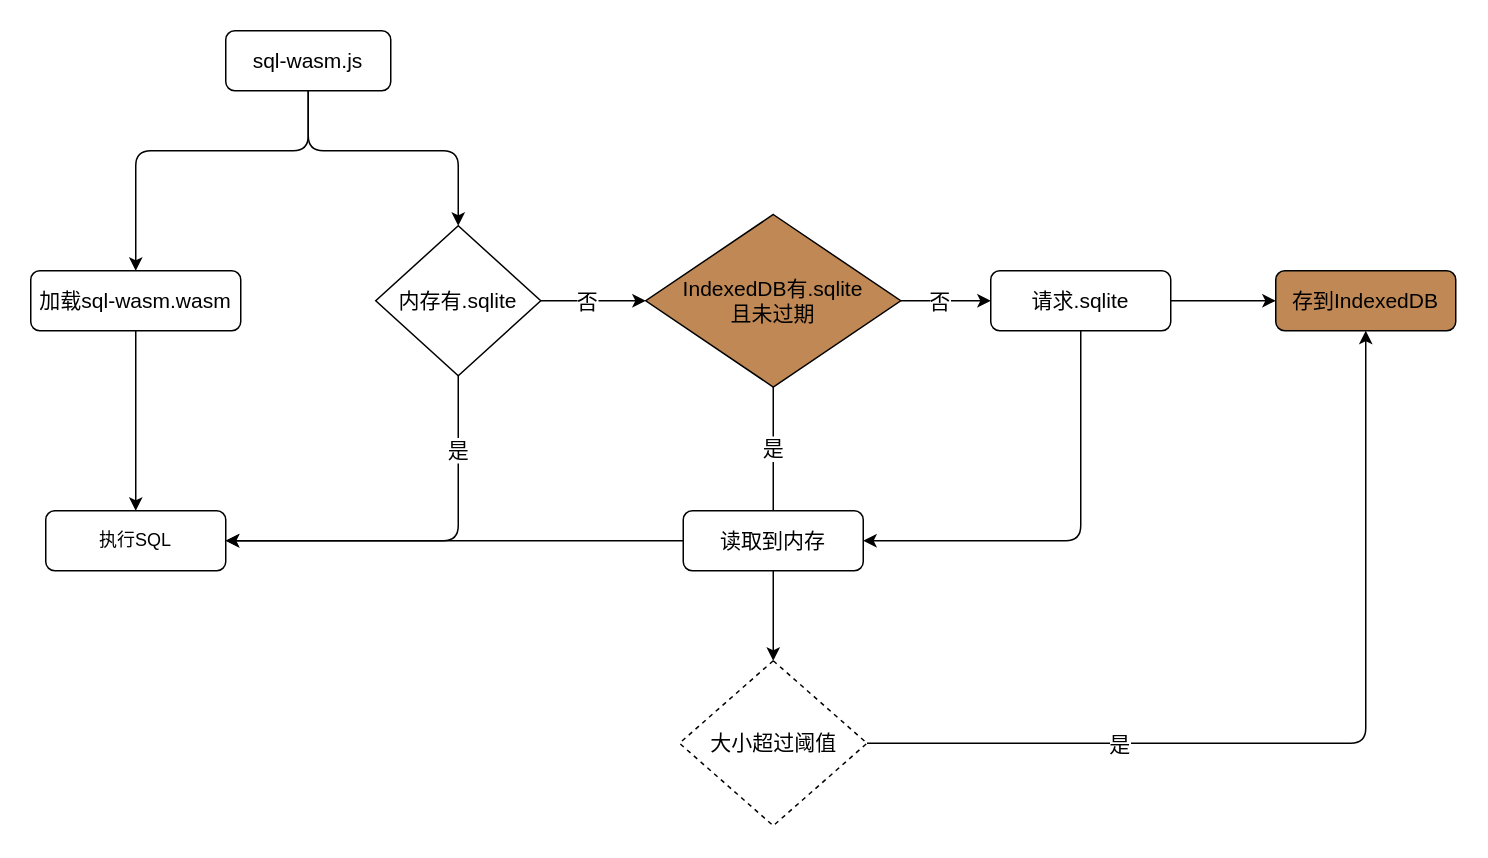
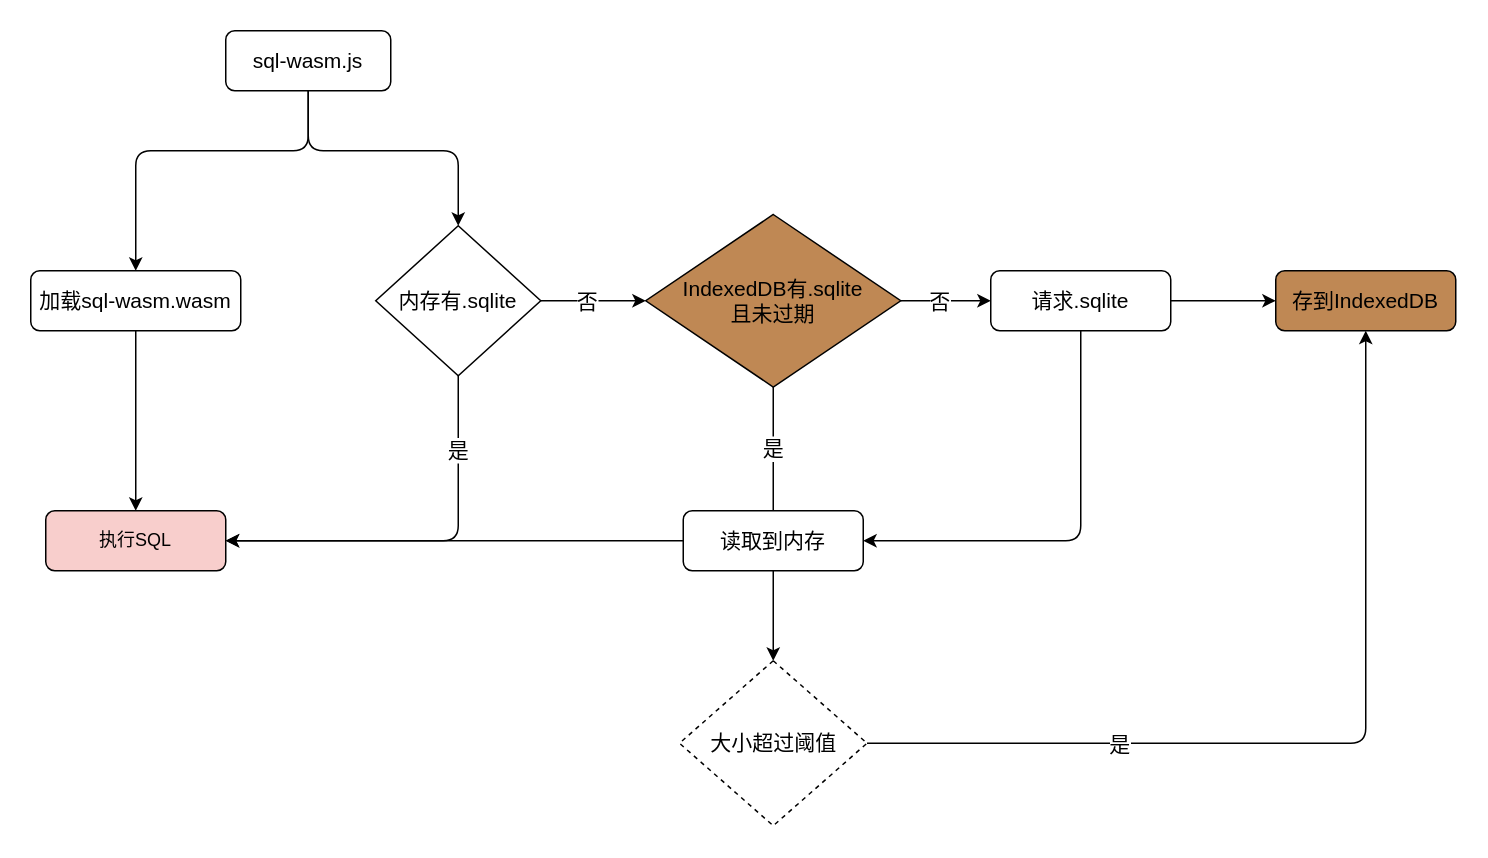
(136, 541) -> (136, 541)
